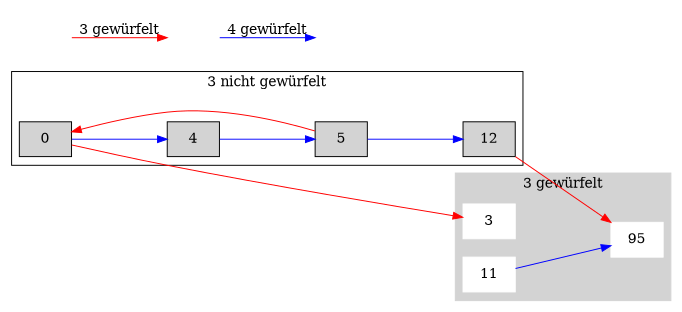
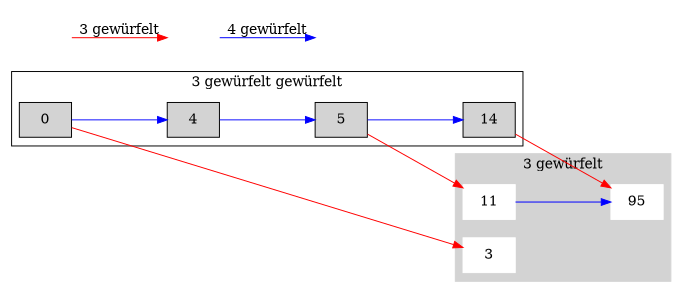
(267, 83) -> (267, 83)
(198, 111) -> (411, 159)
(489, 139) -> (489, 120)
